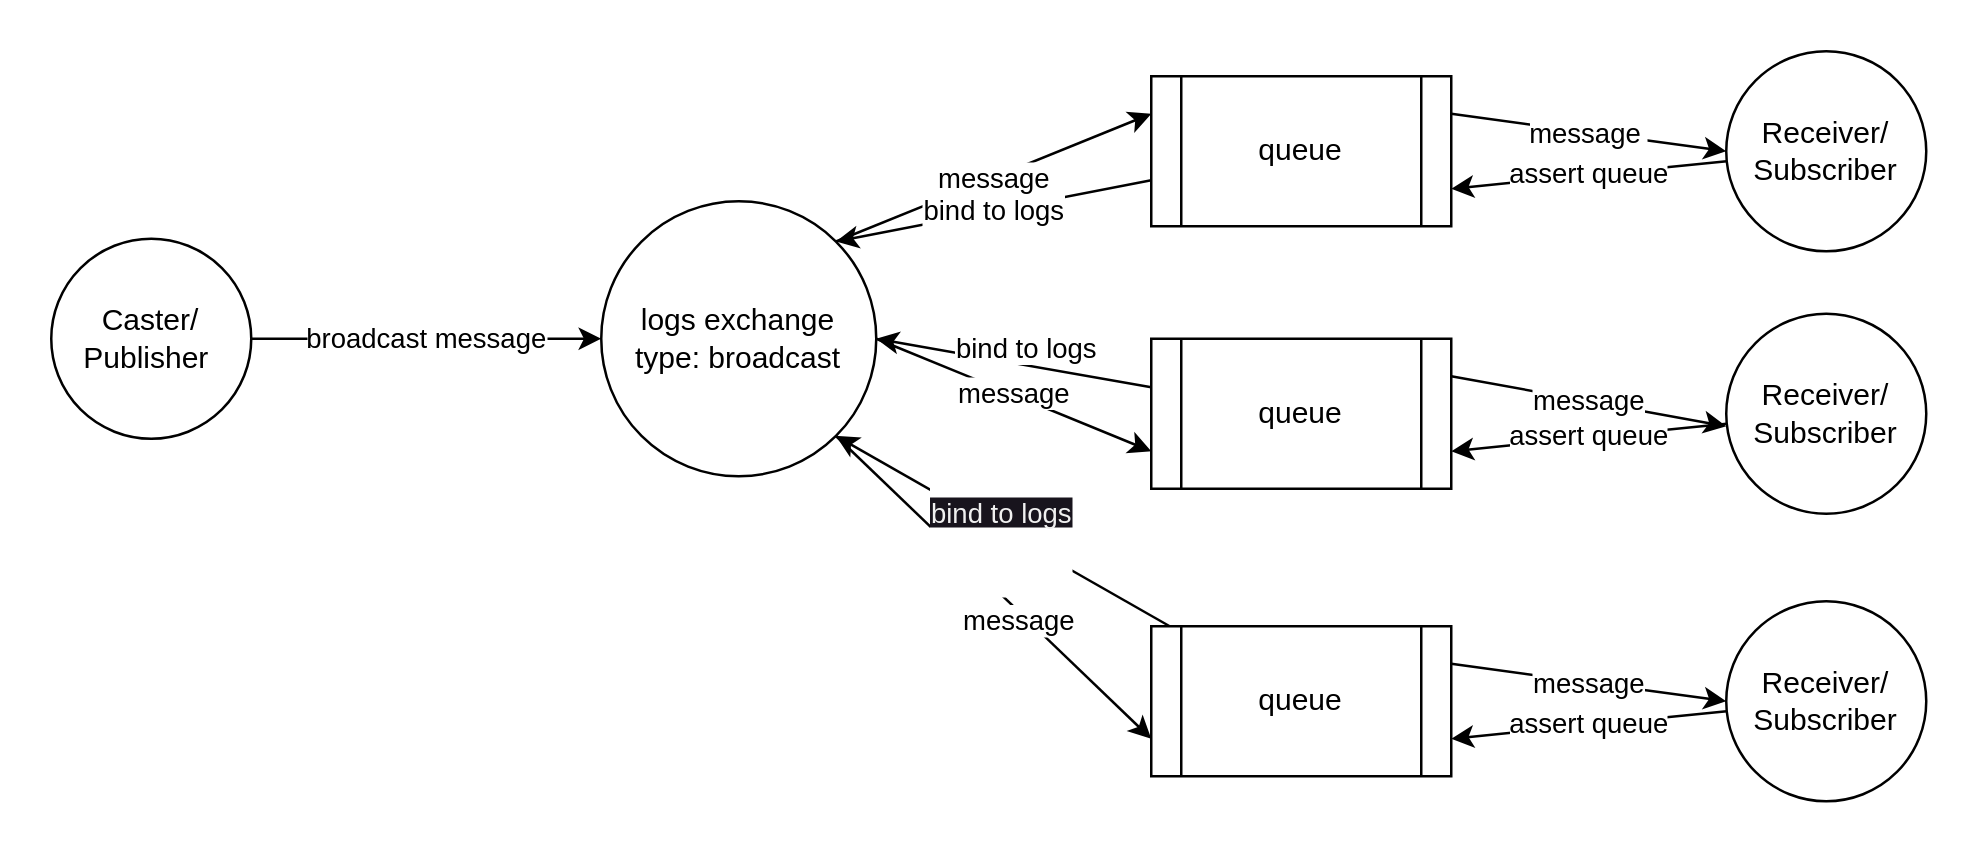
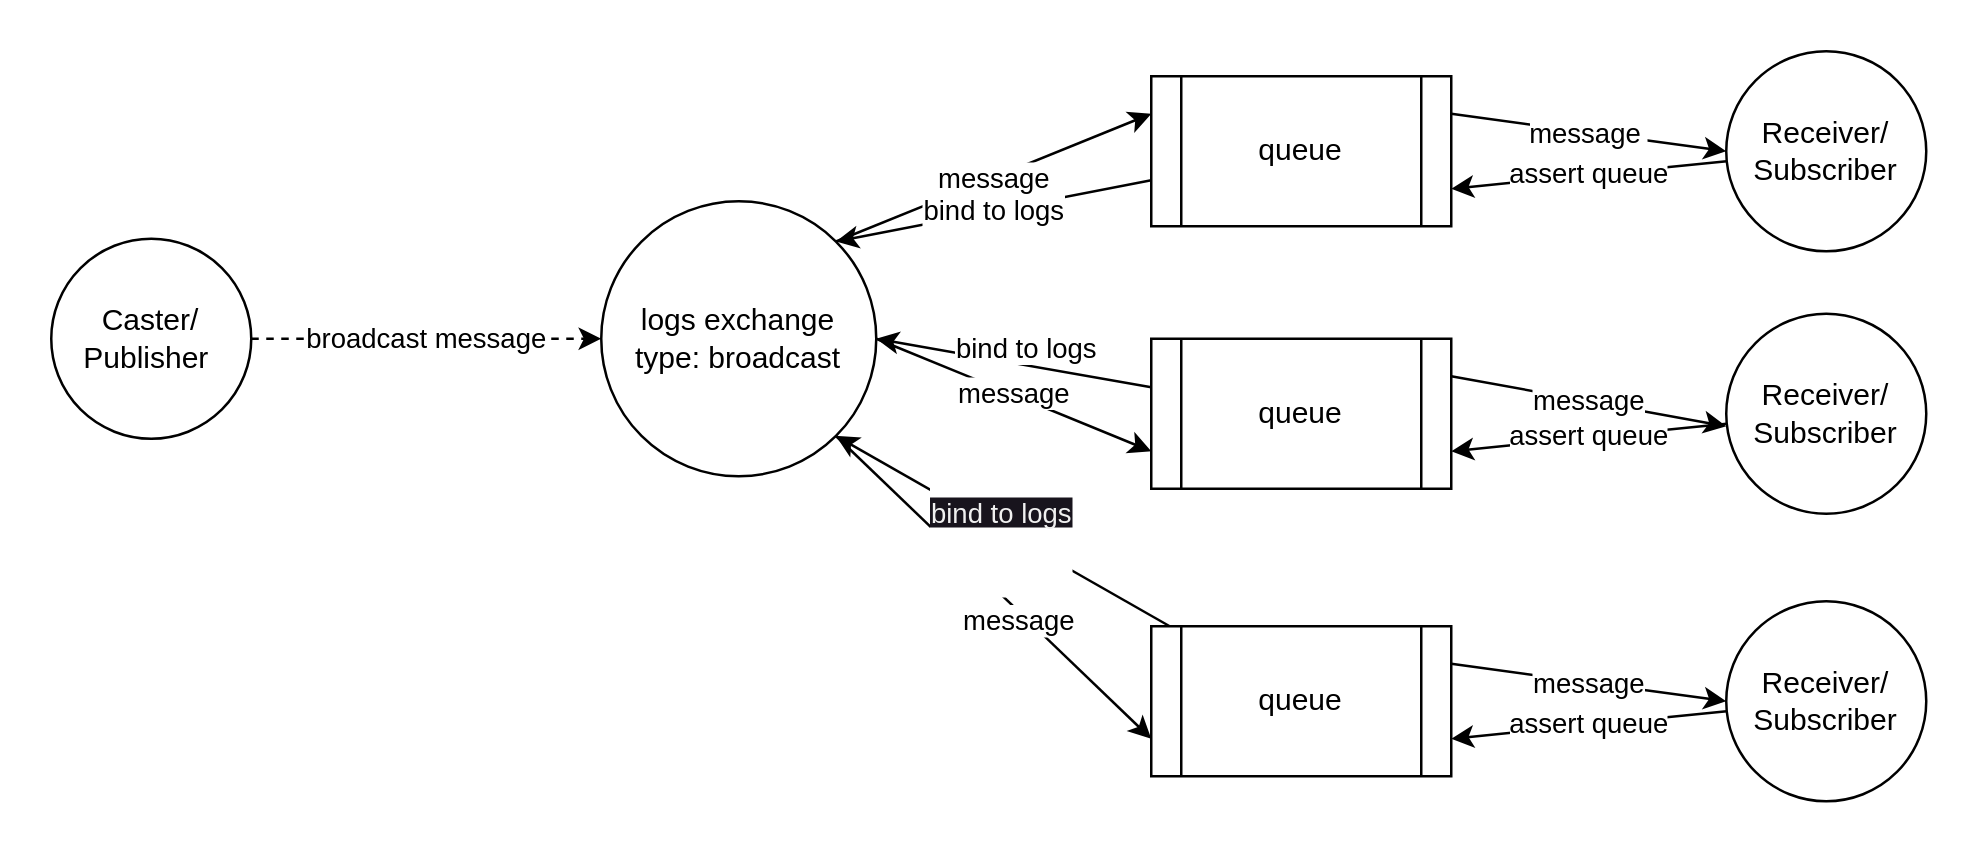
(282, 339) -> (282, 339)
